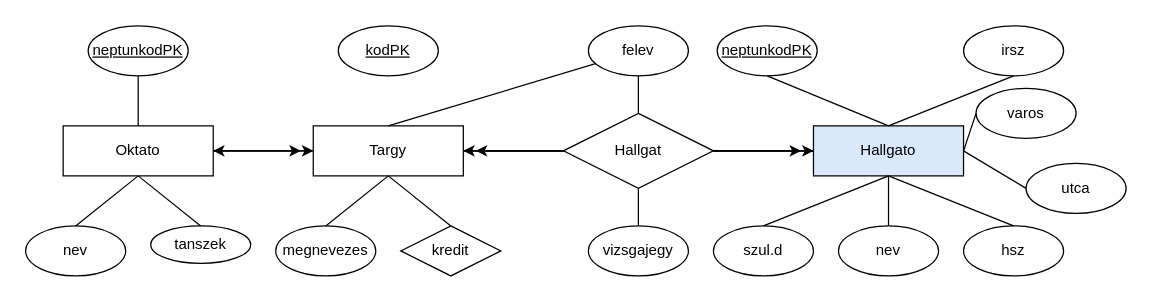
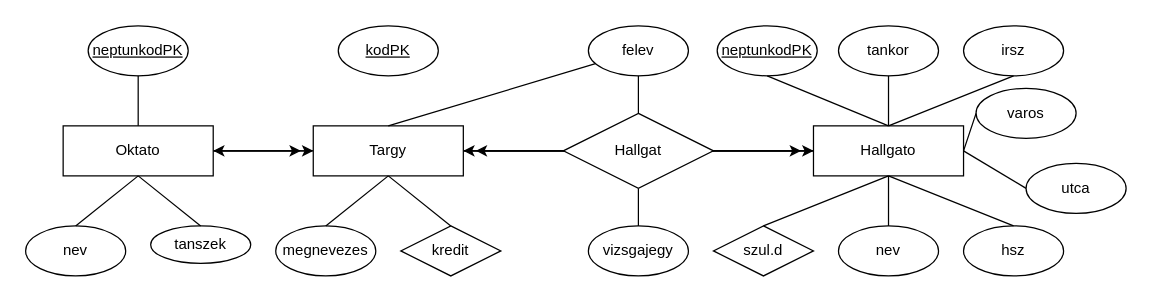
none -> (888, 51)
none -> (888, 101)
(888, 151) -> (888, 151)
(763, 251) -> (763, 251)
